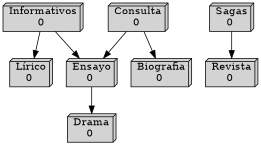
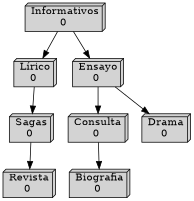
(117, 42) -> (98, 96)
none -> (34, 96)
